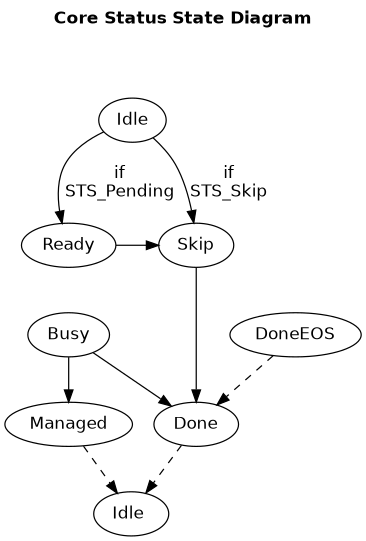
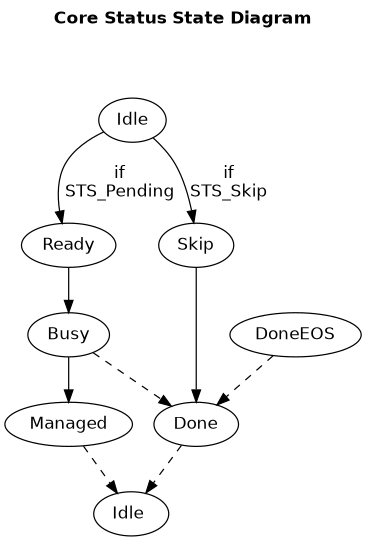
(131, 245) -> (69, 284)
(127, 376) -> (127, 376)
